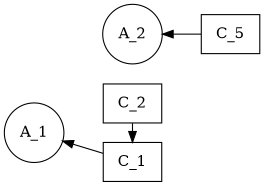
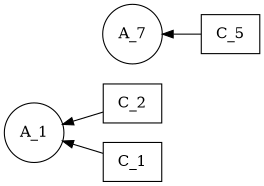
(132, 34) -> (132, 34)
(132, 127) -> (88, 117)
